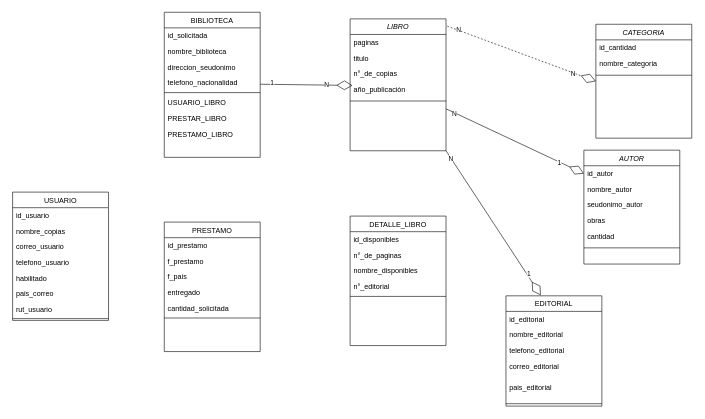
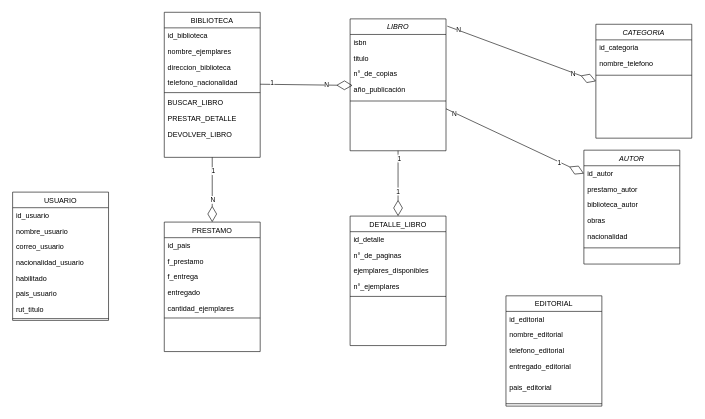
(190, 36) -> (190, 36)
(367, 43) -> (361, 43)
(620, 48) -> (622, 48)
(514, 51) -> (514, 51)
(199, 52) -> (201, 52)
(631, 64) -> (629, 64)
(203, 67) -> (203, 67)
(194, 103) -> (192, 103)
(194, 119) -> (198, 119)
(196, 134) -> (196, 134)
(612, 190) -> (616, 190)
none -> (398, 194)
none -> (212, 201)
(617, 205) -> (617, 205)
(490, 217) -> none
(41, 232) -> (43, 232)
(603, 236) -> (609, 236)
(378, 240) -> (371, 240)
(189, 246) -> (180, 246)
(46, 263) -> (52, 263)
(387, 271) -> (394, 271)
(179, 277) -> (186, 277)
(375, 287) -> (379, 287)
(37, 294) -> (38, 294)
(202, 308) -> (204, 308)
(37, 310) -> (34, 310)
(539, 367) -> (545, 367)
